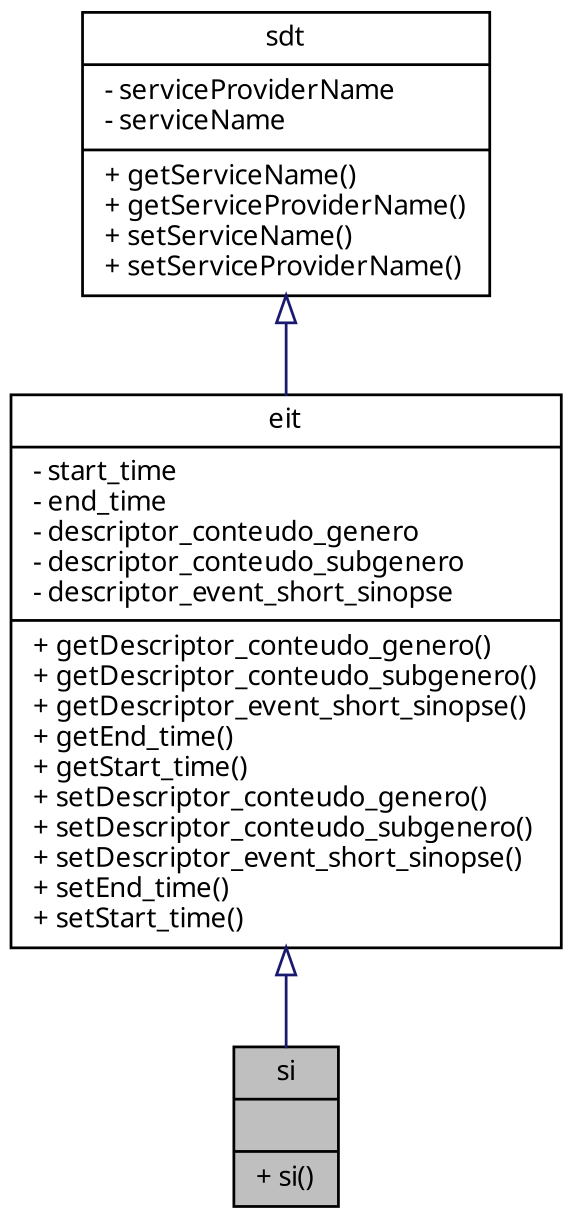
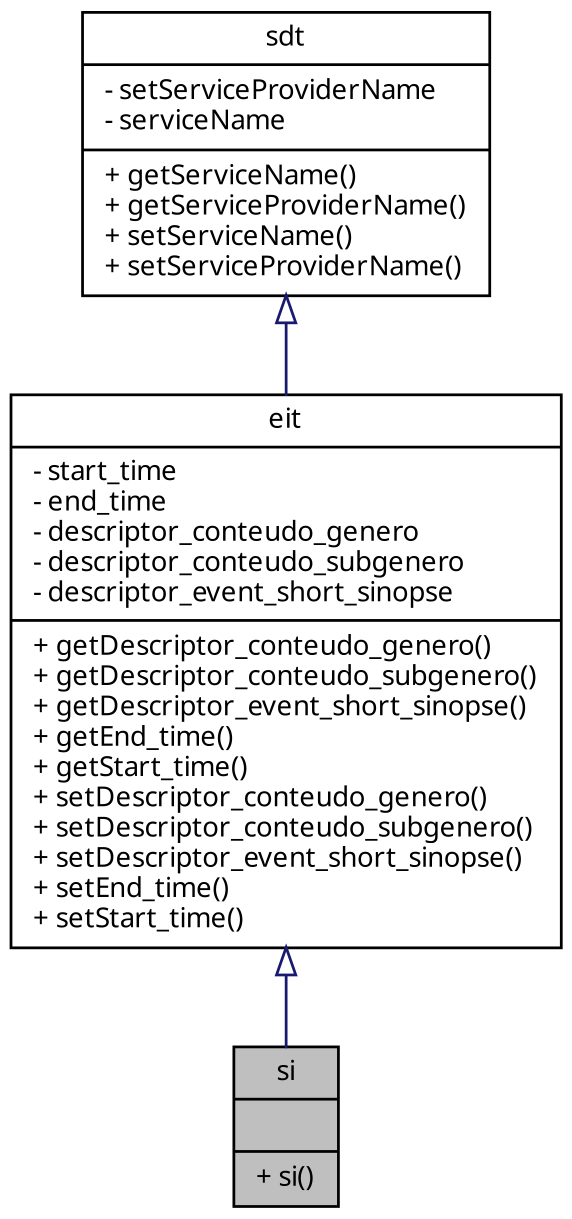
(250, 91) -> (271, 91)
